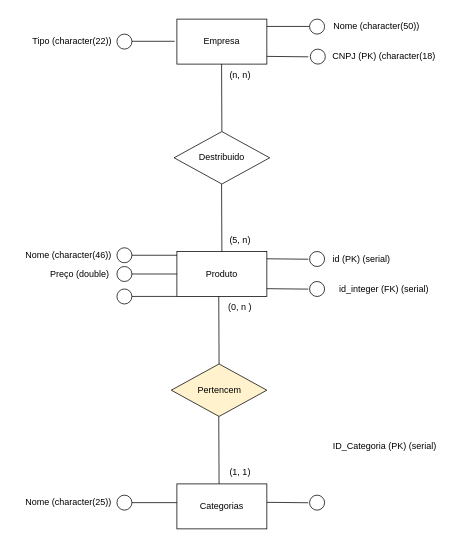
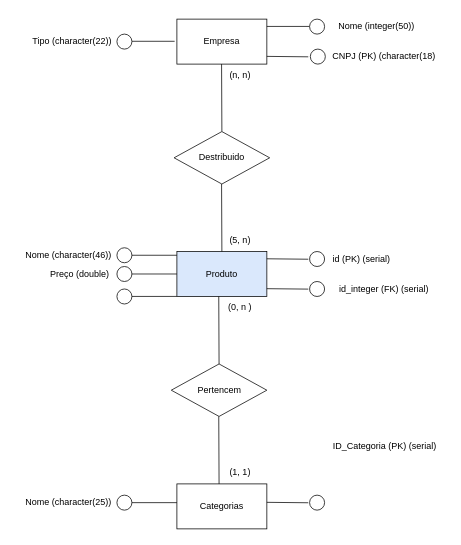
(377, 27) -> (377, 27)
(222, 274) -> (222, 274)
(219, 390) -> (219, 390)
